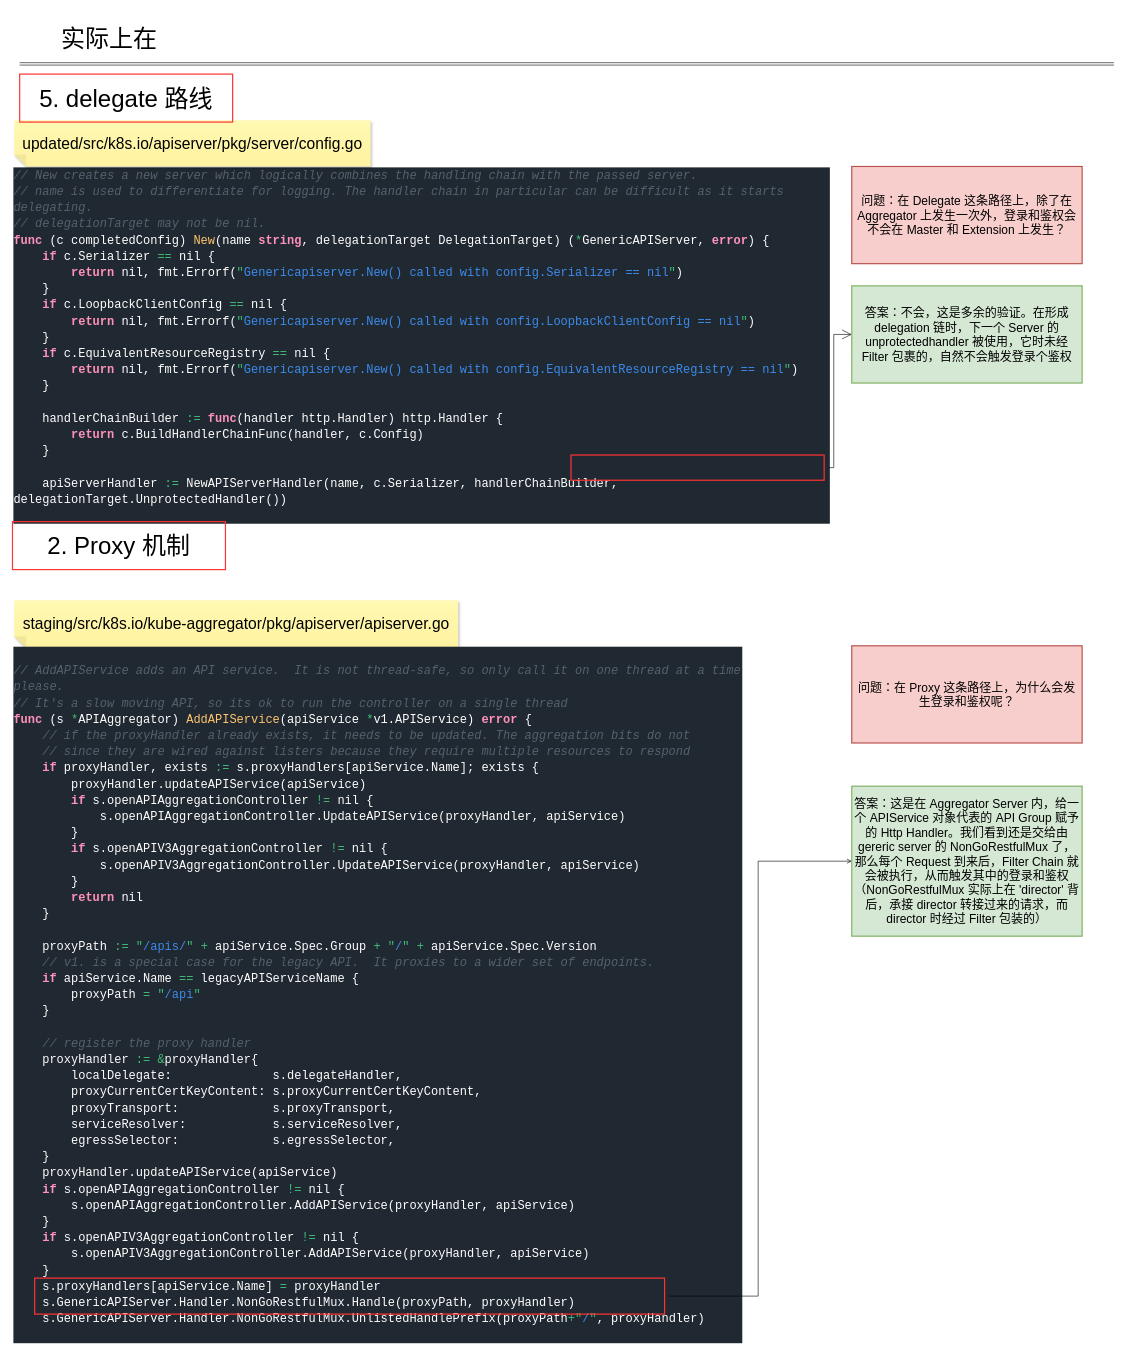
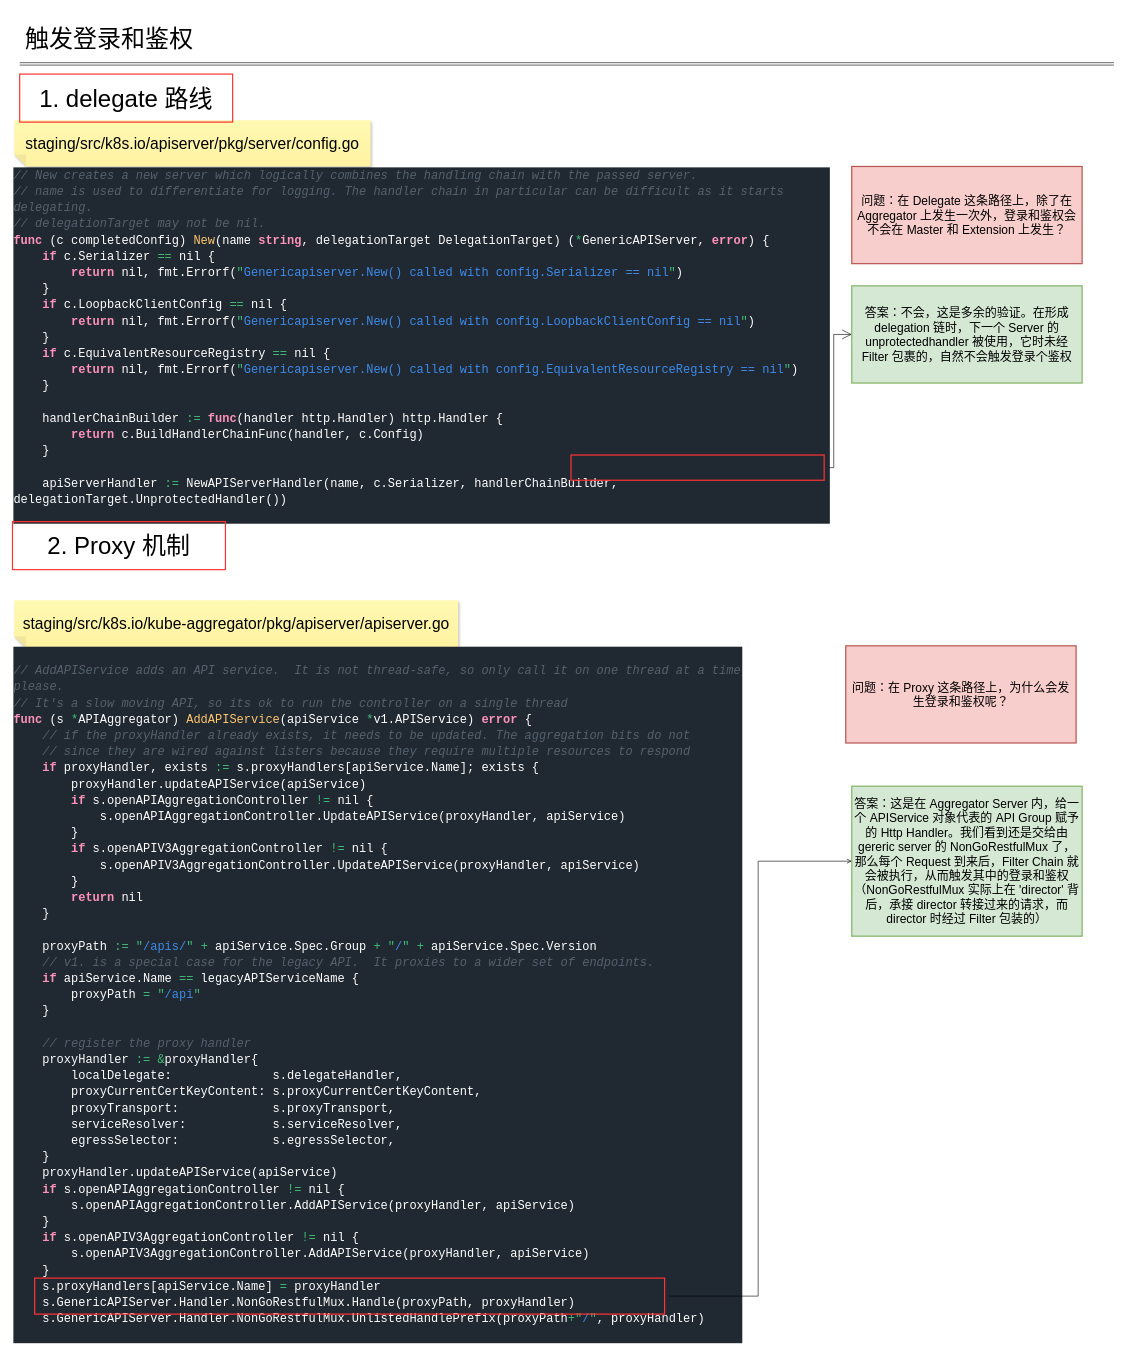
(109, 38) -> (109, 38)
(126, 98) -> (126, 98)
(192, 144) -> (192, 144)
(967, 695) -> (961, 695)
